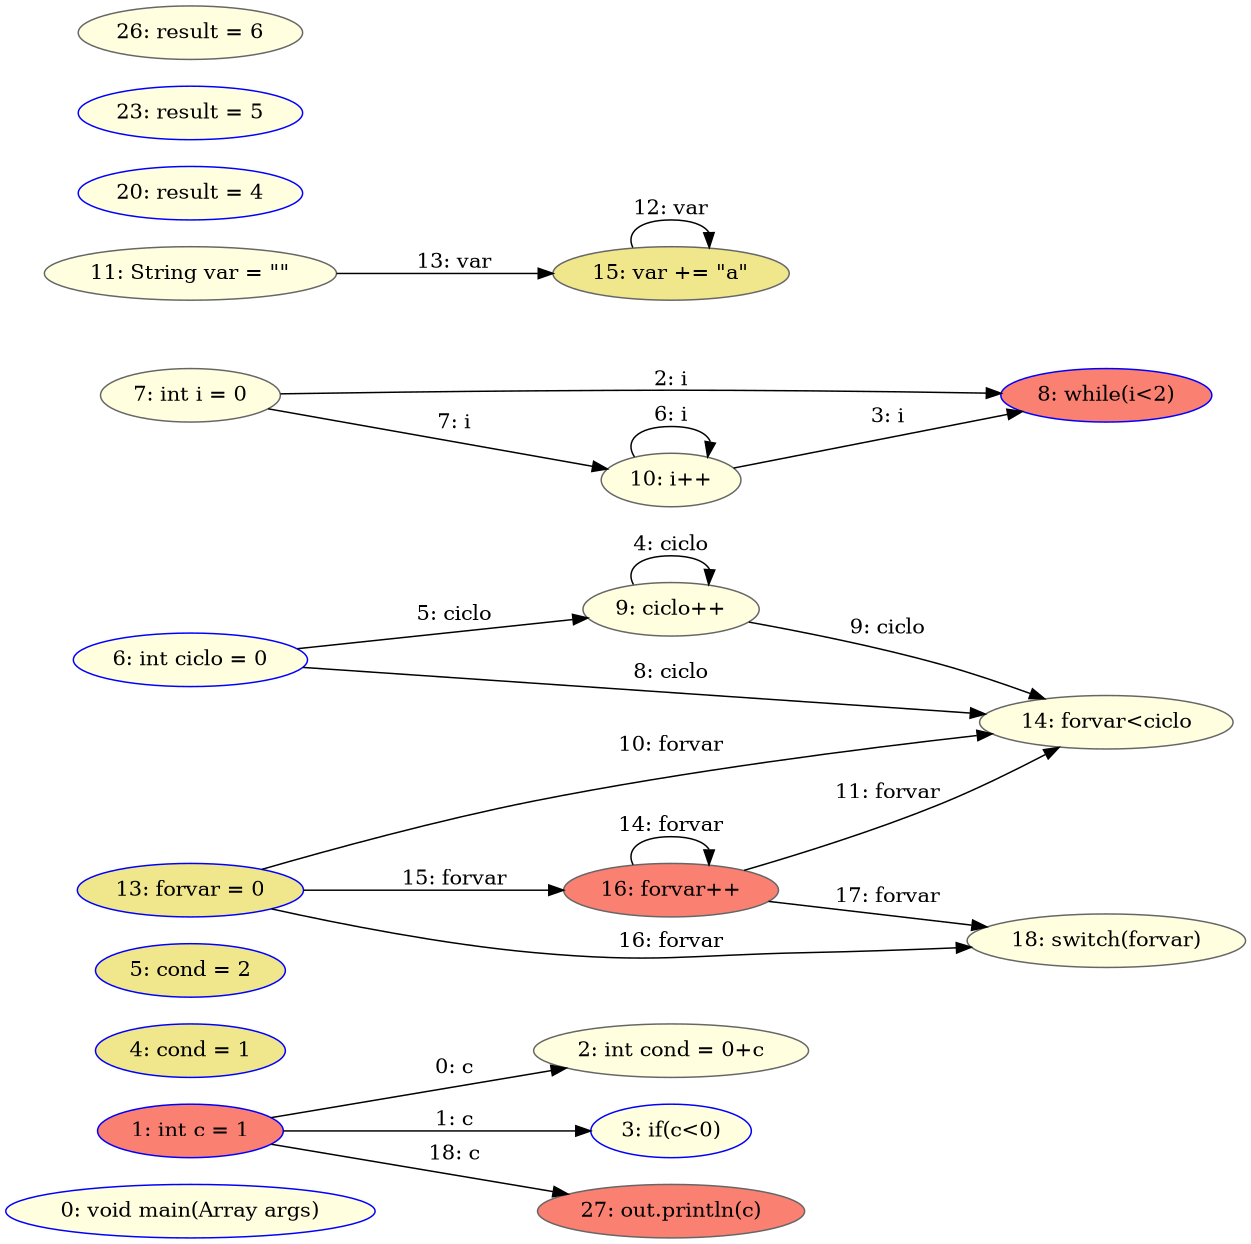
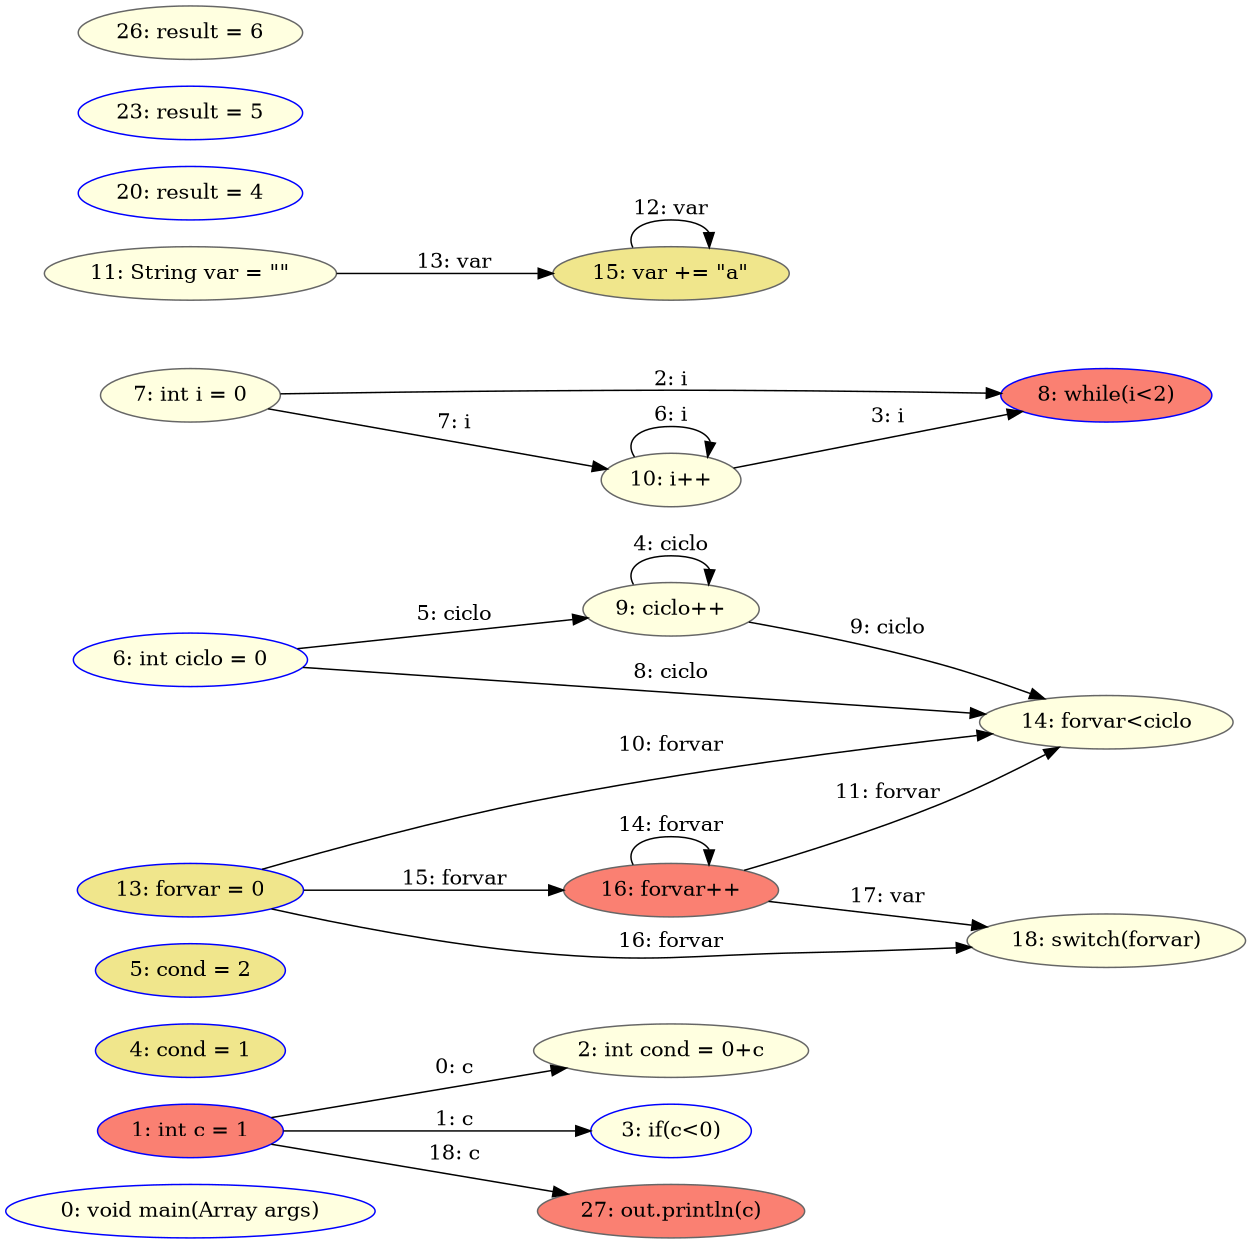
(888, 897) -> (888, 897)
